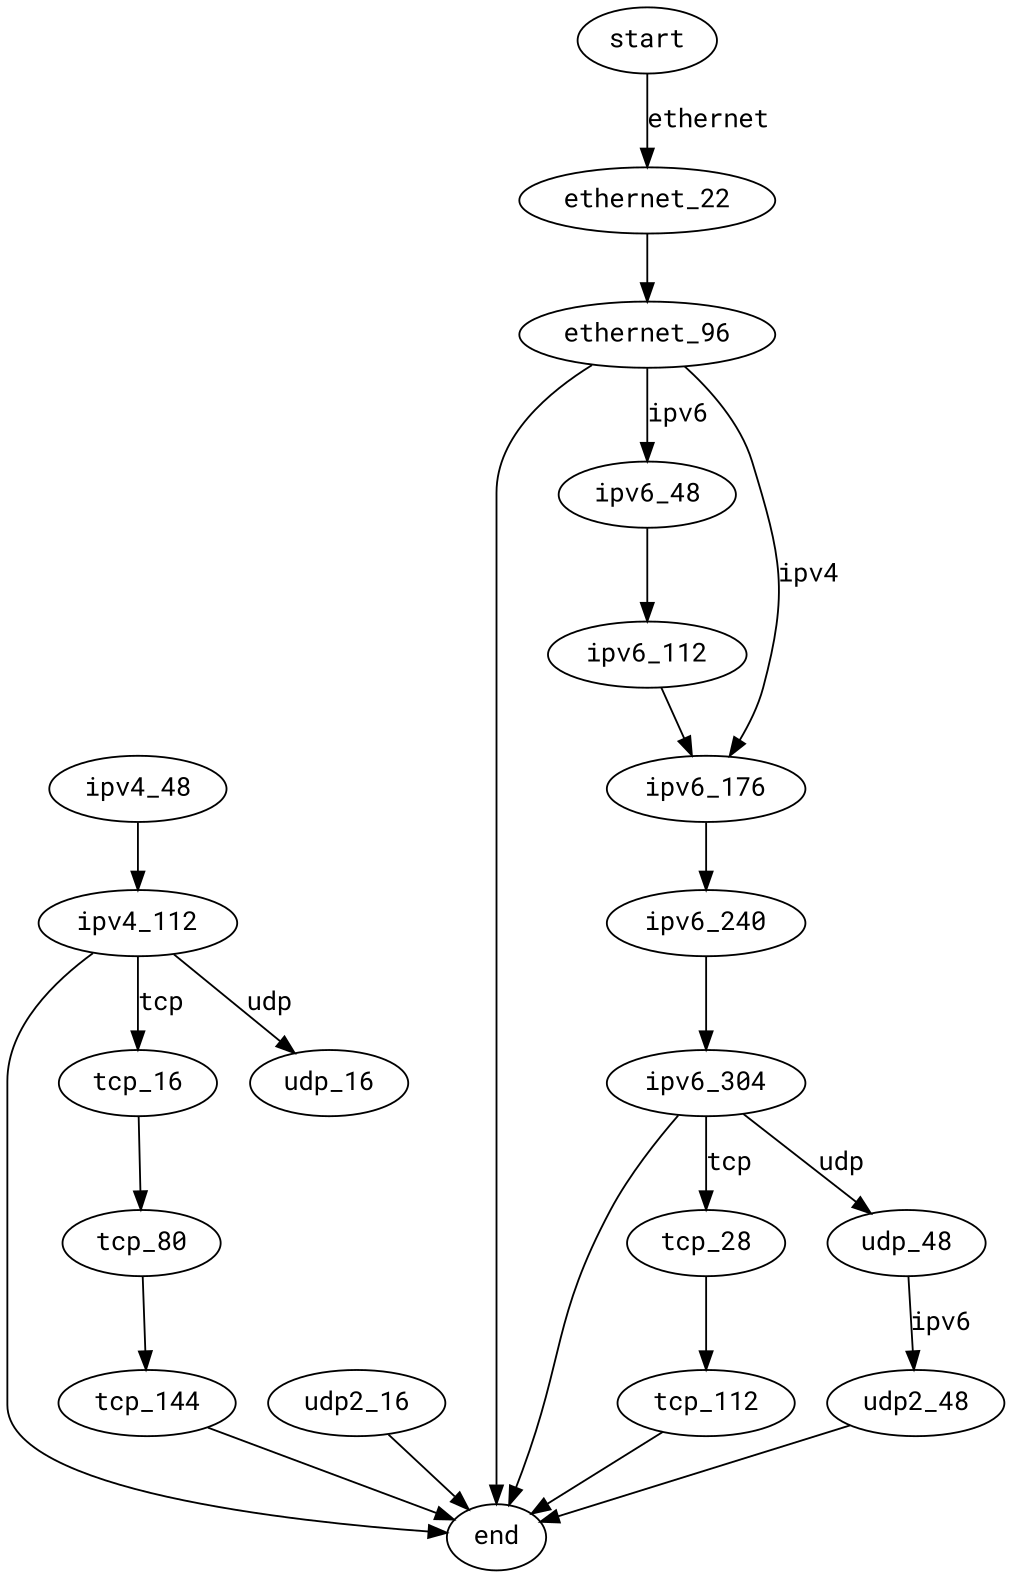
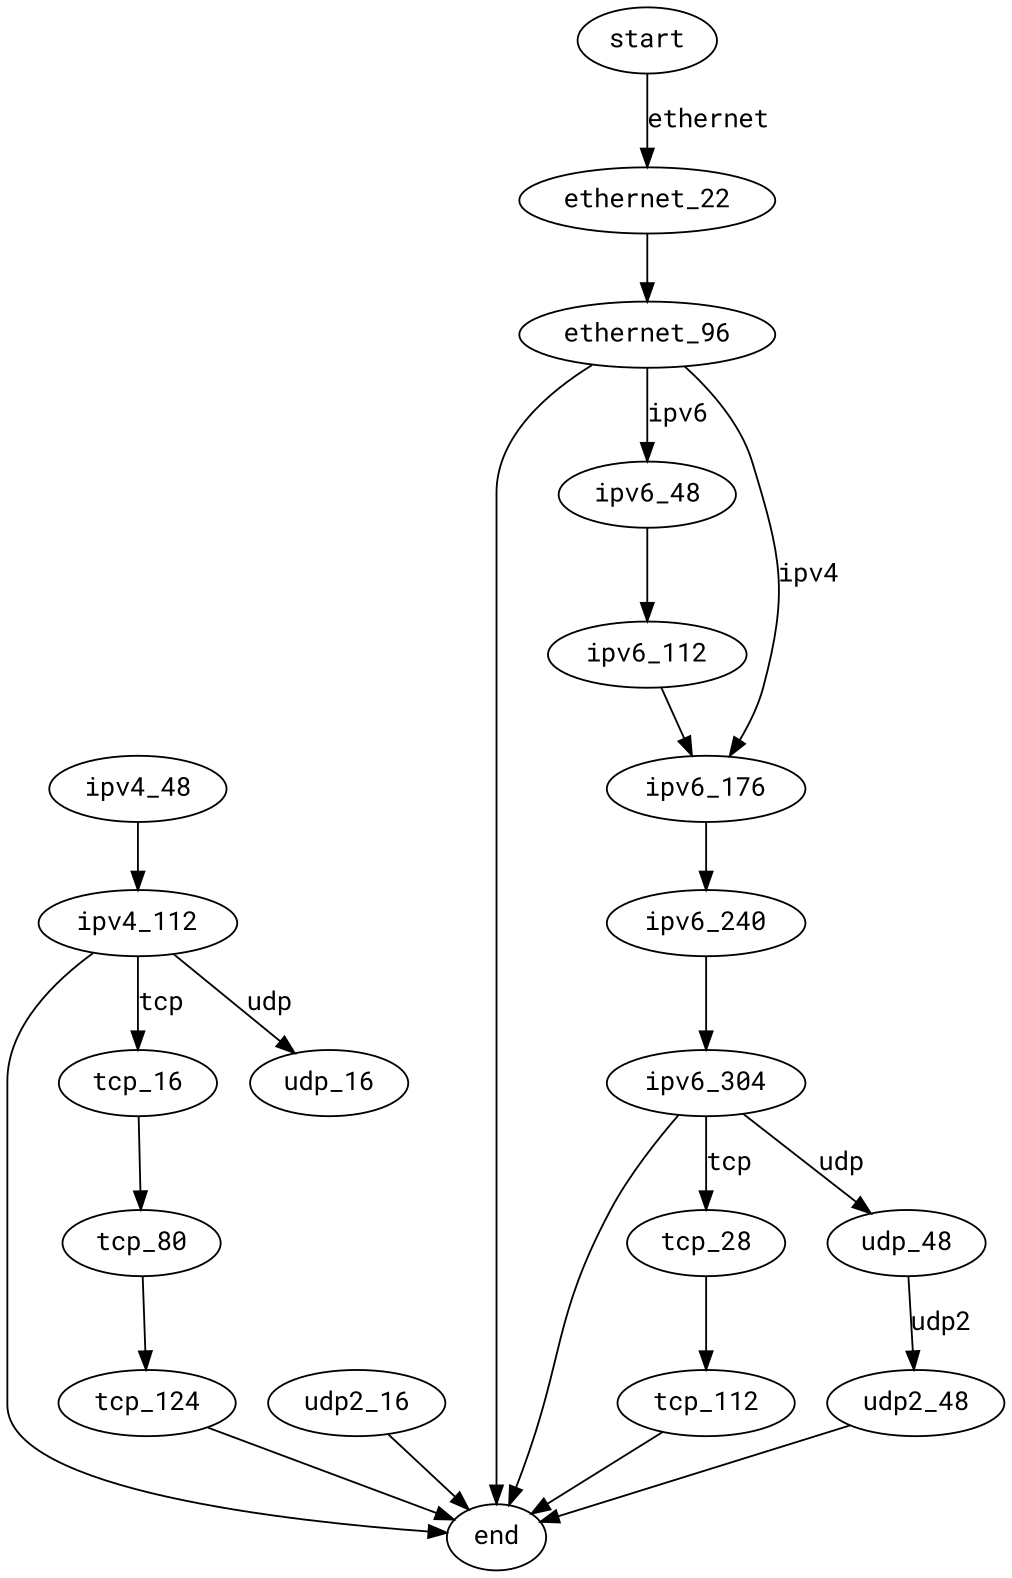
(942, 1323) -> (942, 1323)
(147, 1403) -> (147, 1403)
